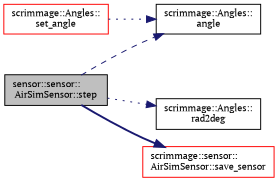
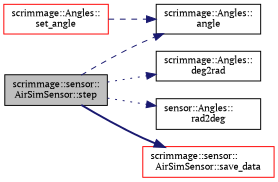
(127, 19) -> (127, 19)
none -> (208, 66)
(56, 90) -> (56, 90)
(208, 114) -> (208, 114)
(208, 162) -> (208, 162)
